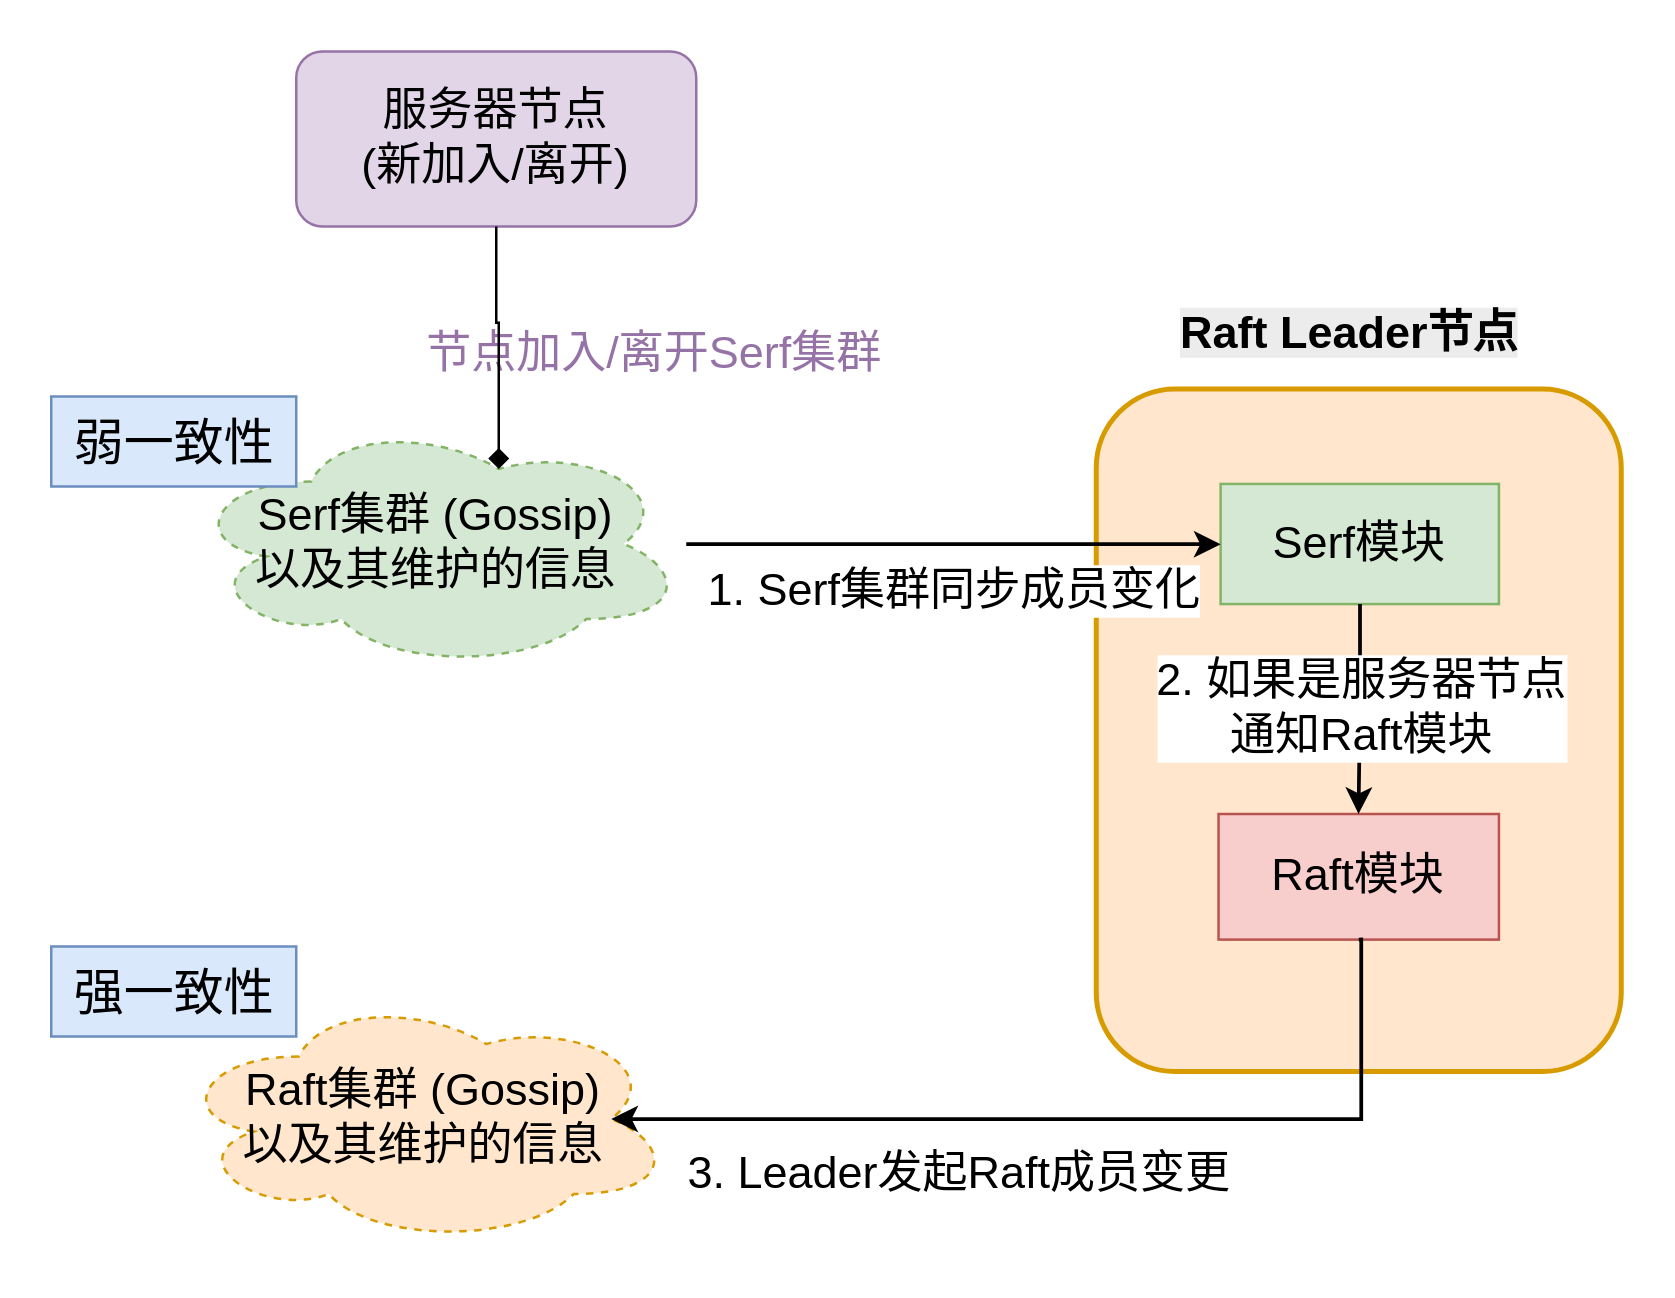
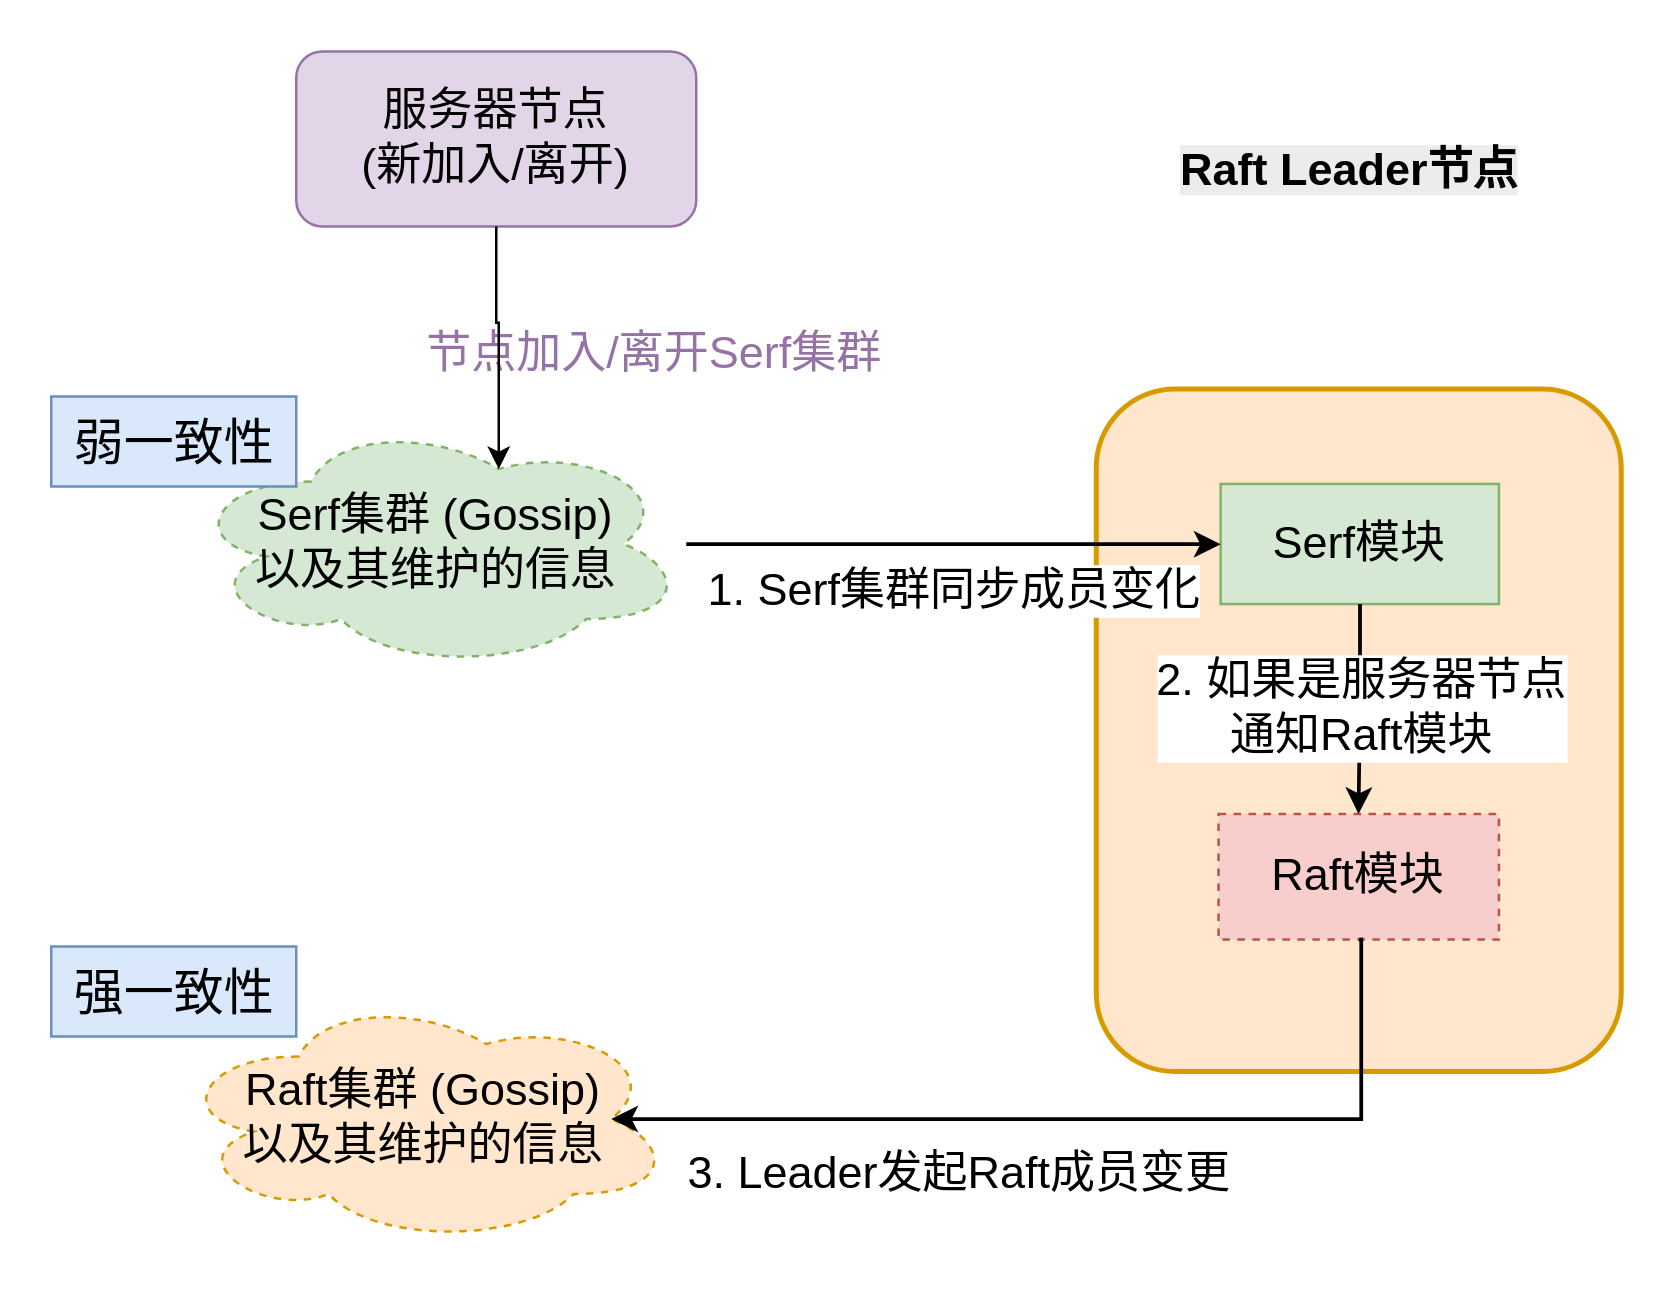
(1359, 340) -> (1359, 178)
(499, 448) -> (499, 450)
(1359, 877) -> (1359, 877)
